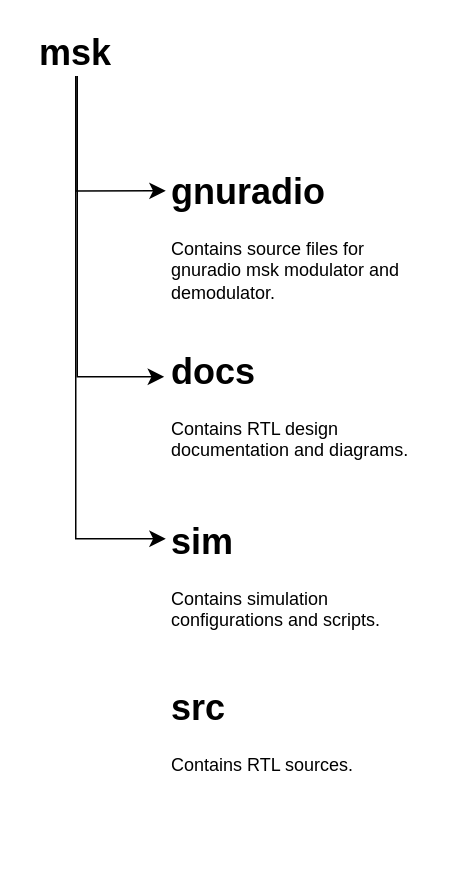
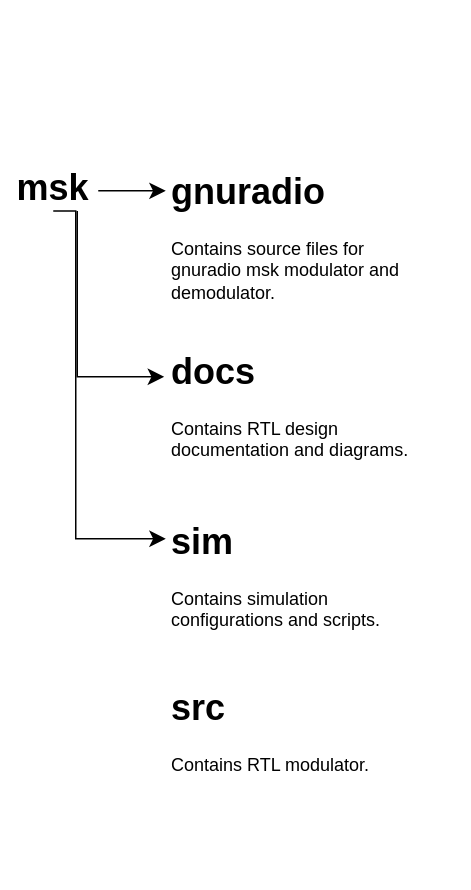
(76, 53) -> (53, 188)
(268, 709) -> (276, 709)
